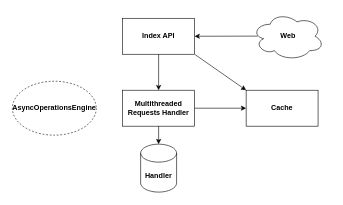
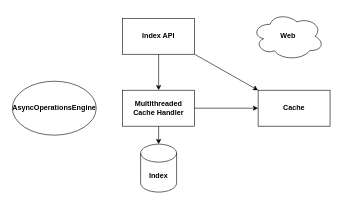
(200, 36) -> none
(54, 108) -> (54, 108)
(159, 108) -> (159, 108)
(282, 108) -> (294, 108)
(159, 176) -> (159, 176)
